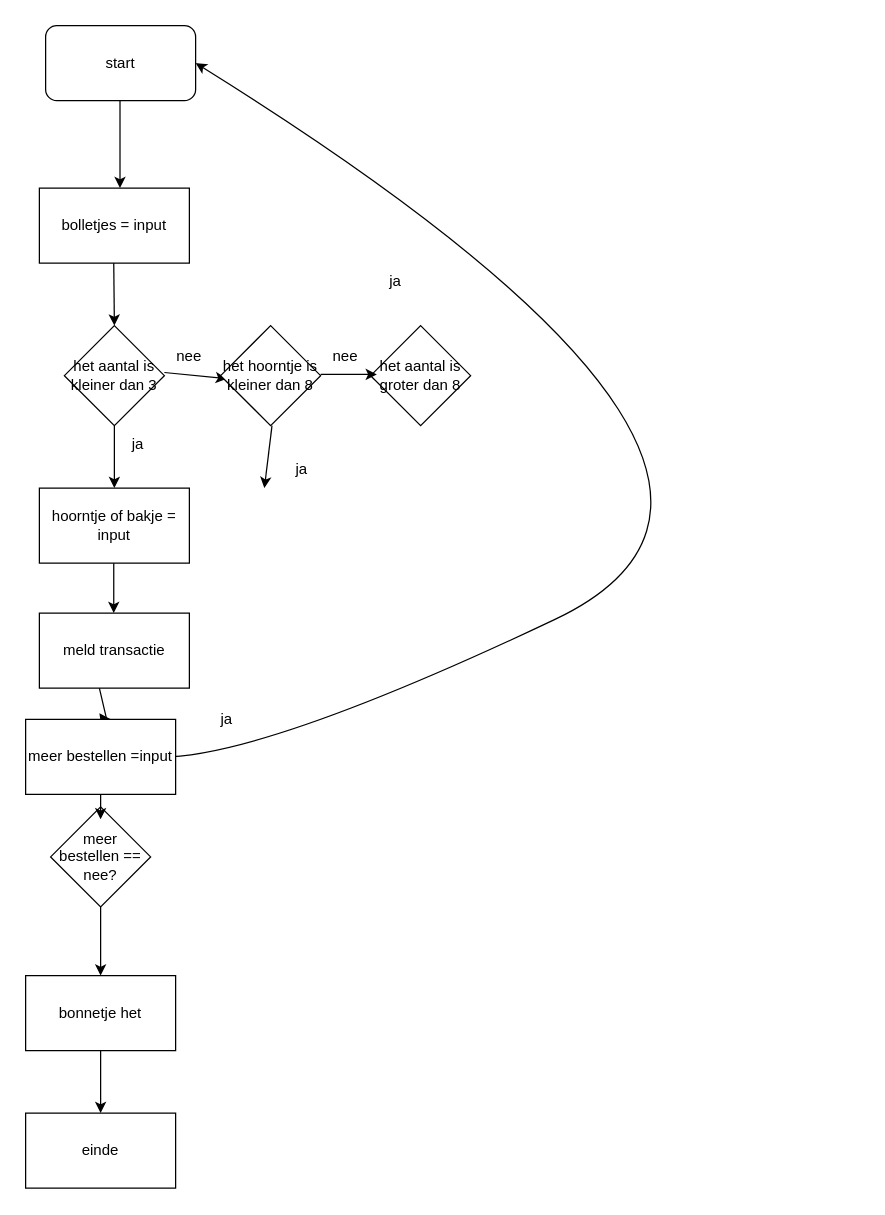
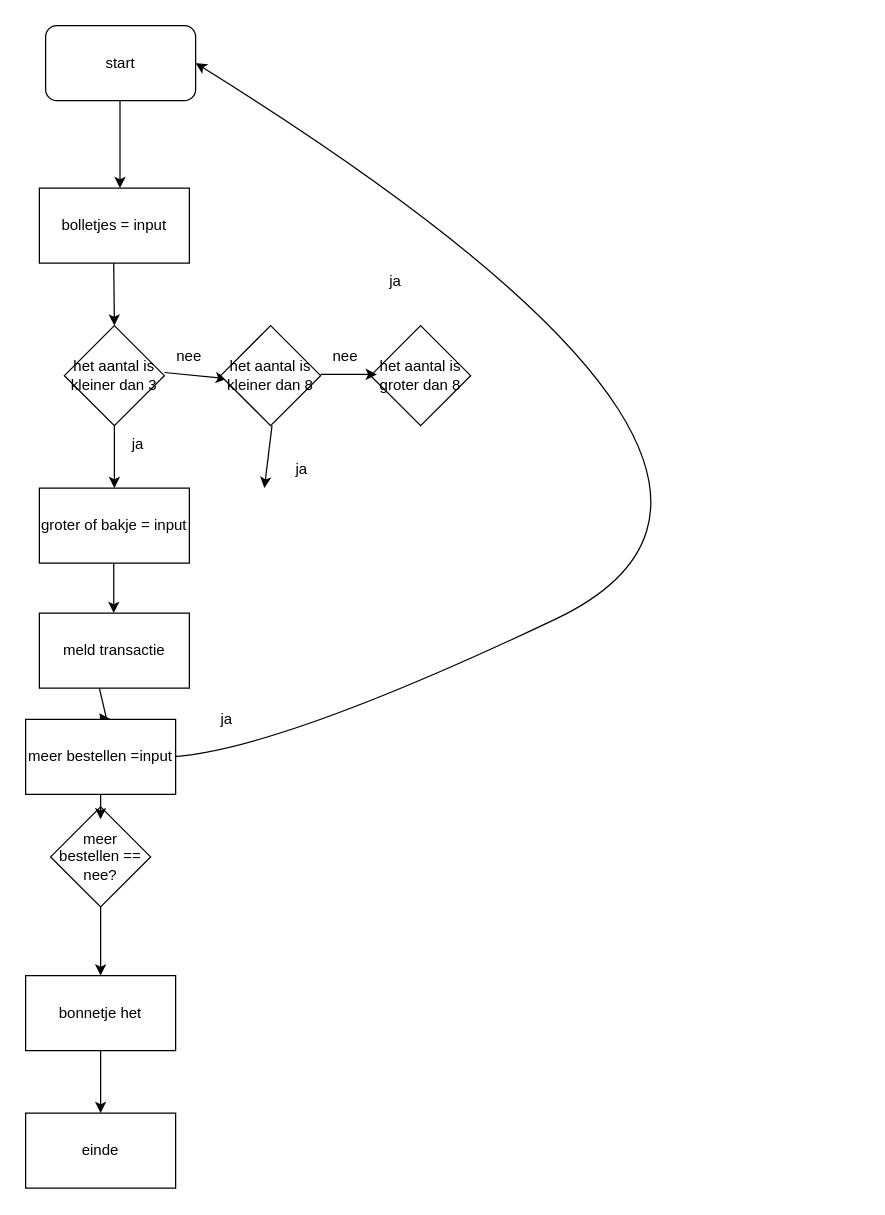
(271, 376) -> (271, 376)
(114, 526) -> (114, 526)
